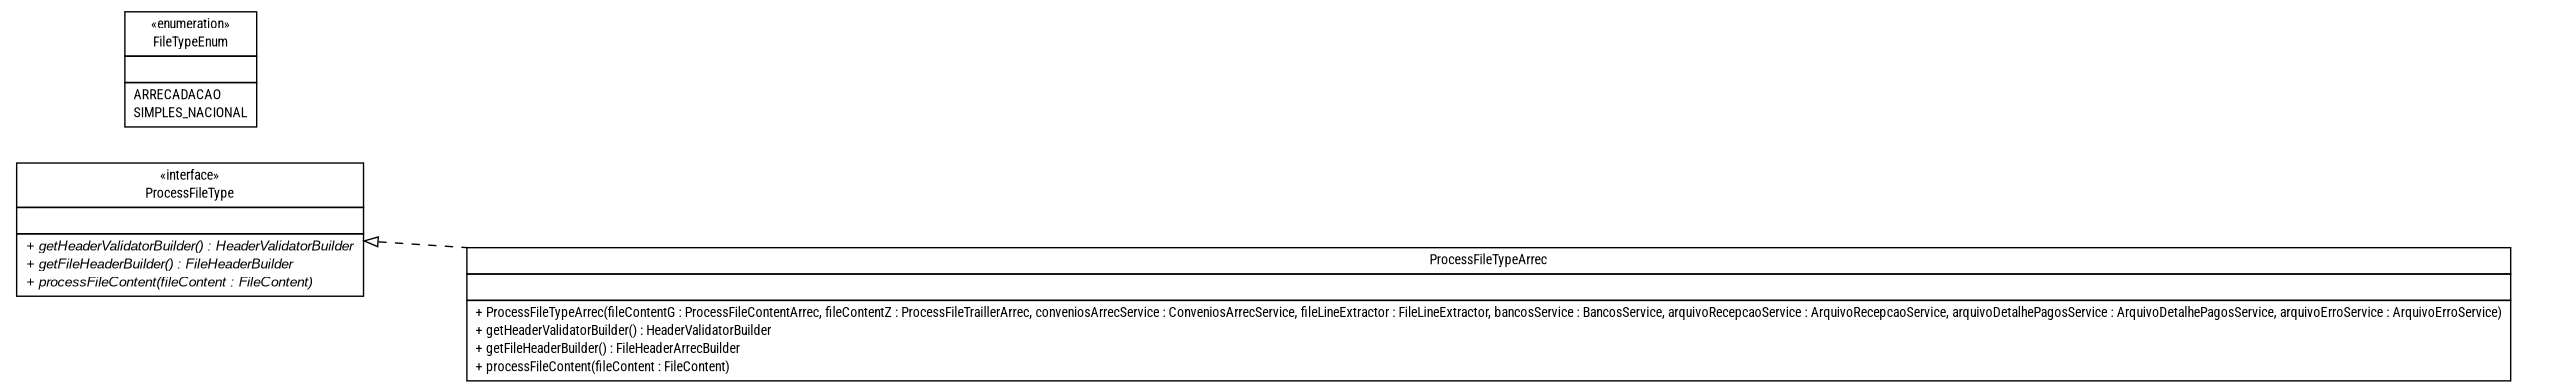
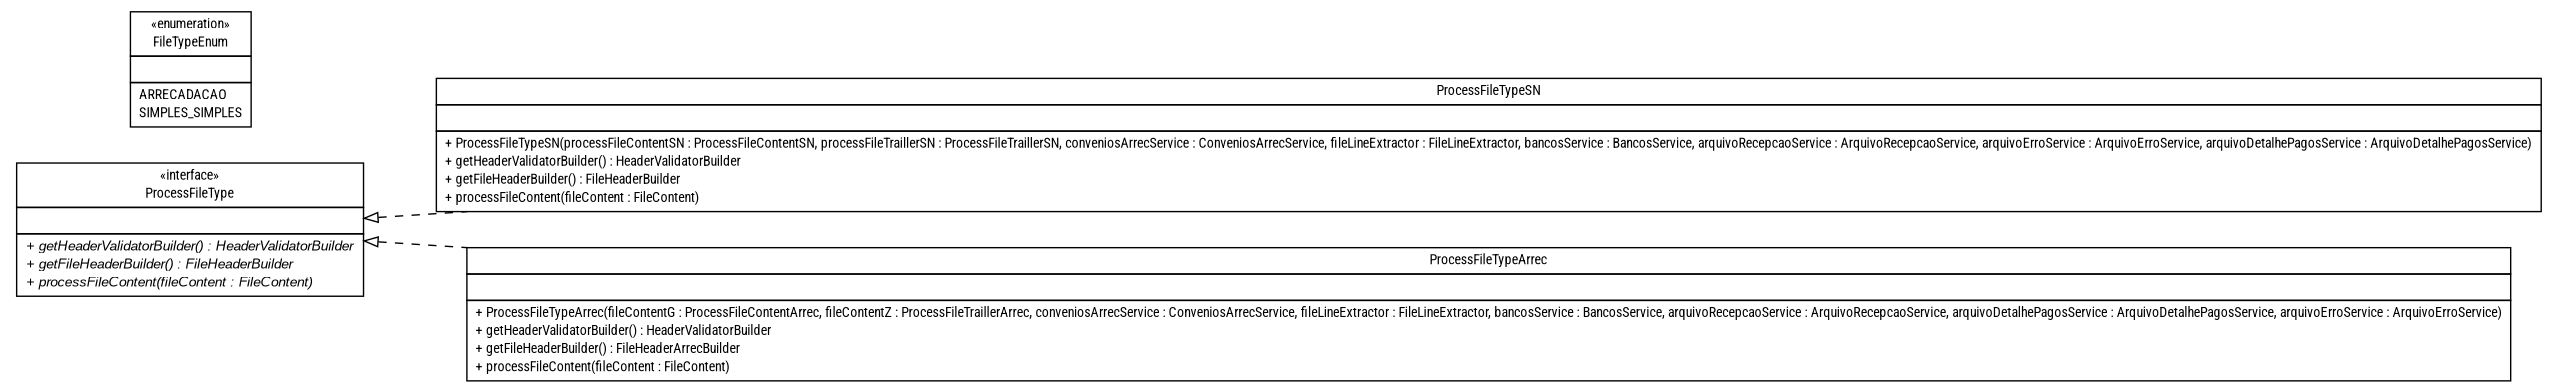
(191, 113) -> (191, 113)
none -> (1488, 145)
